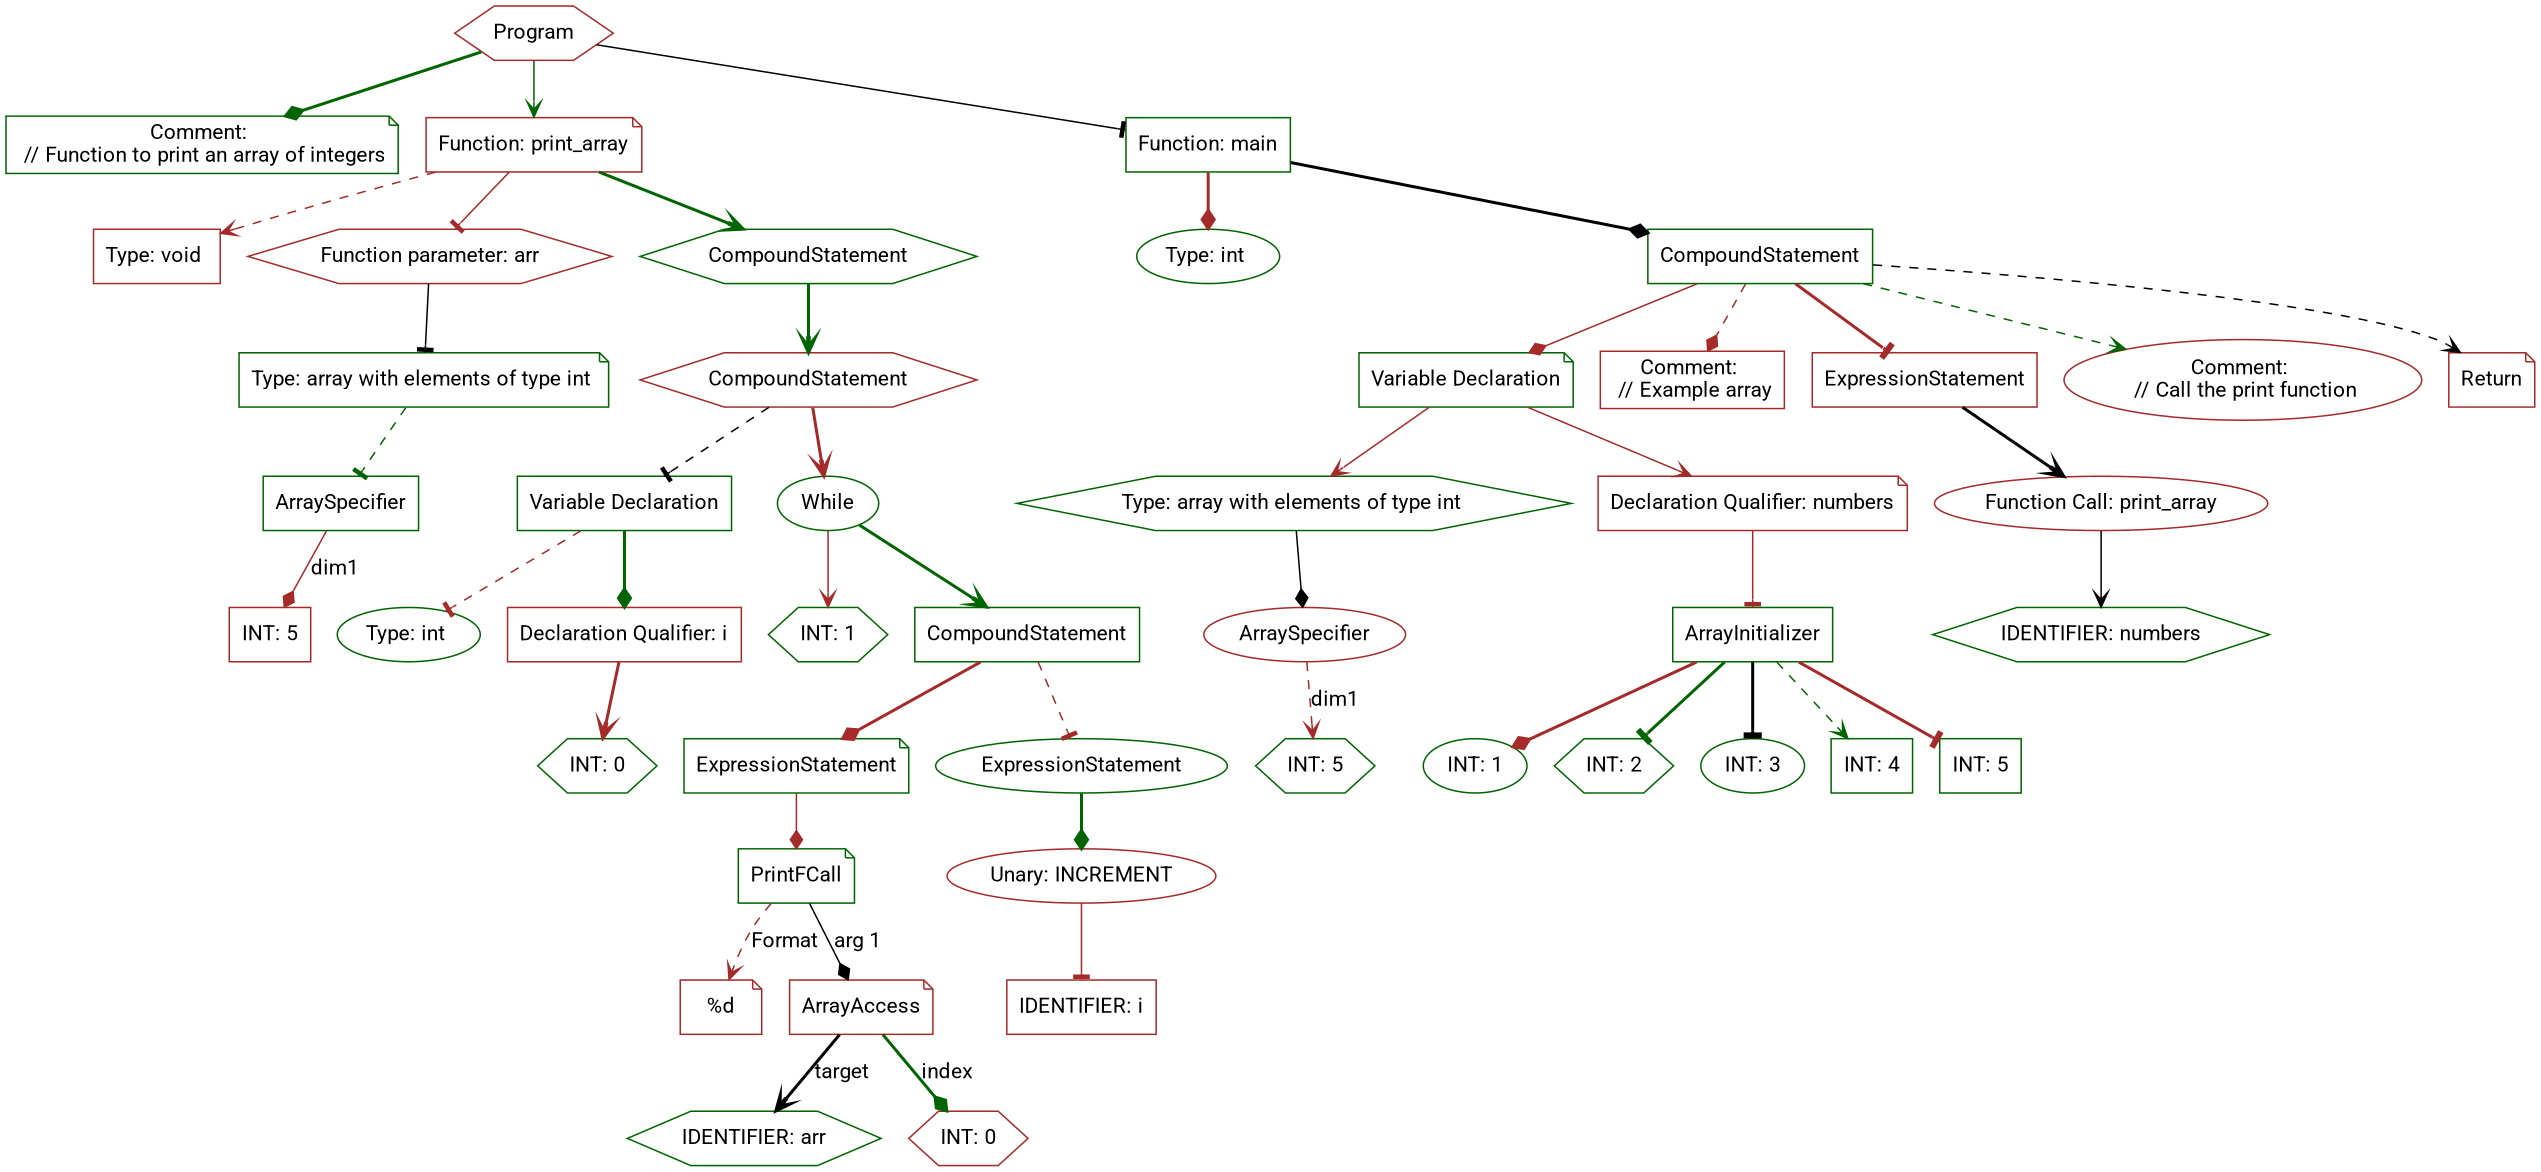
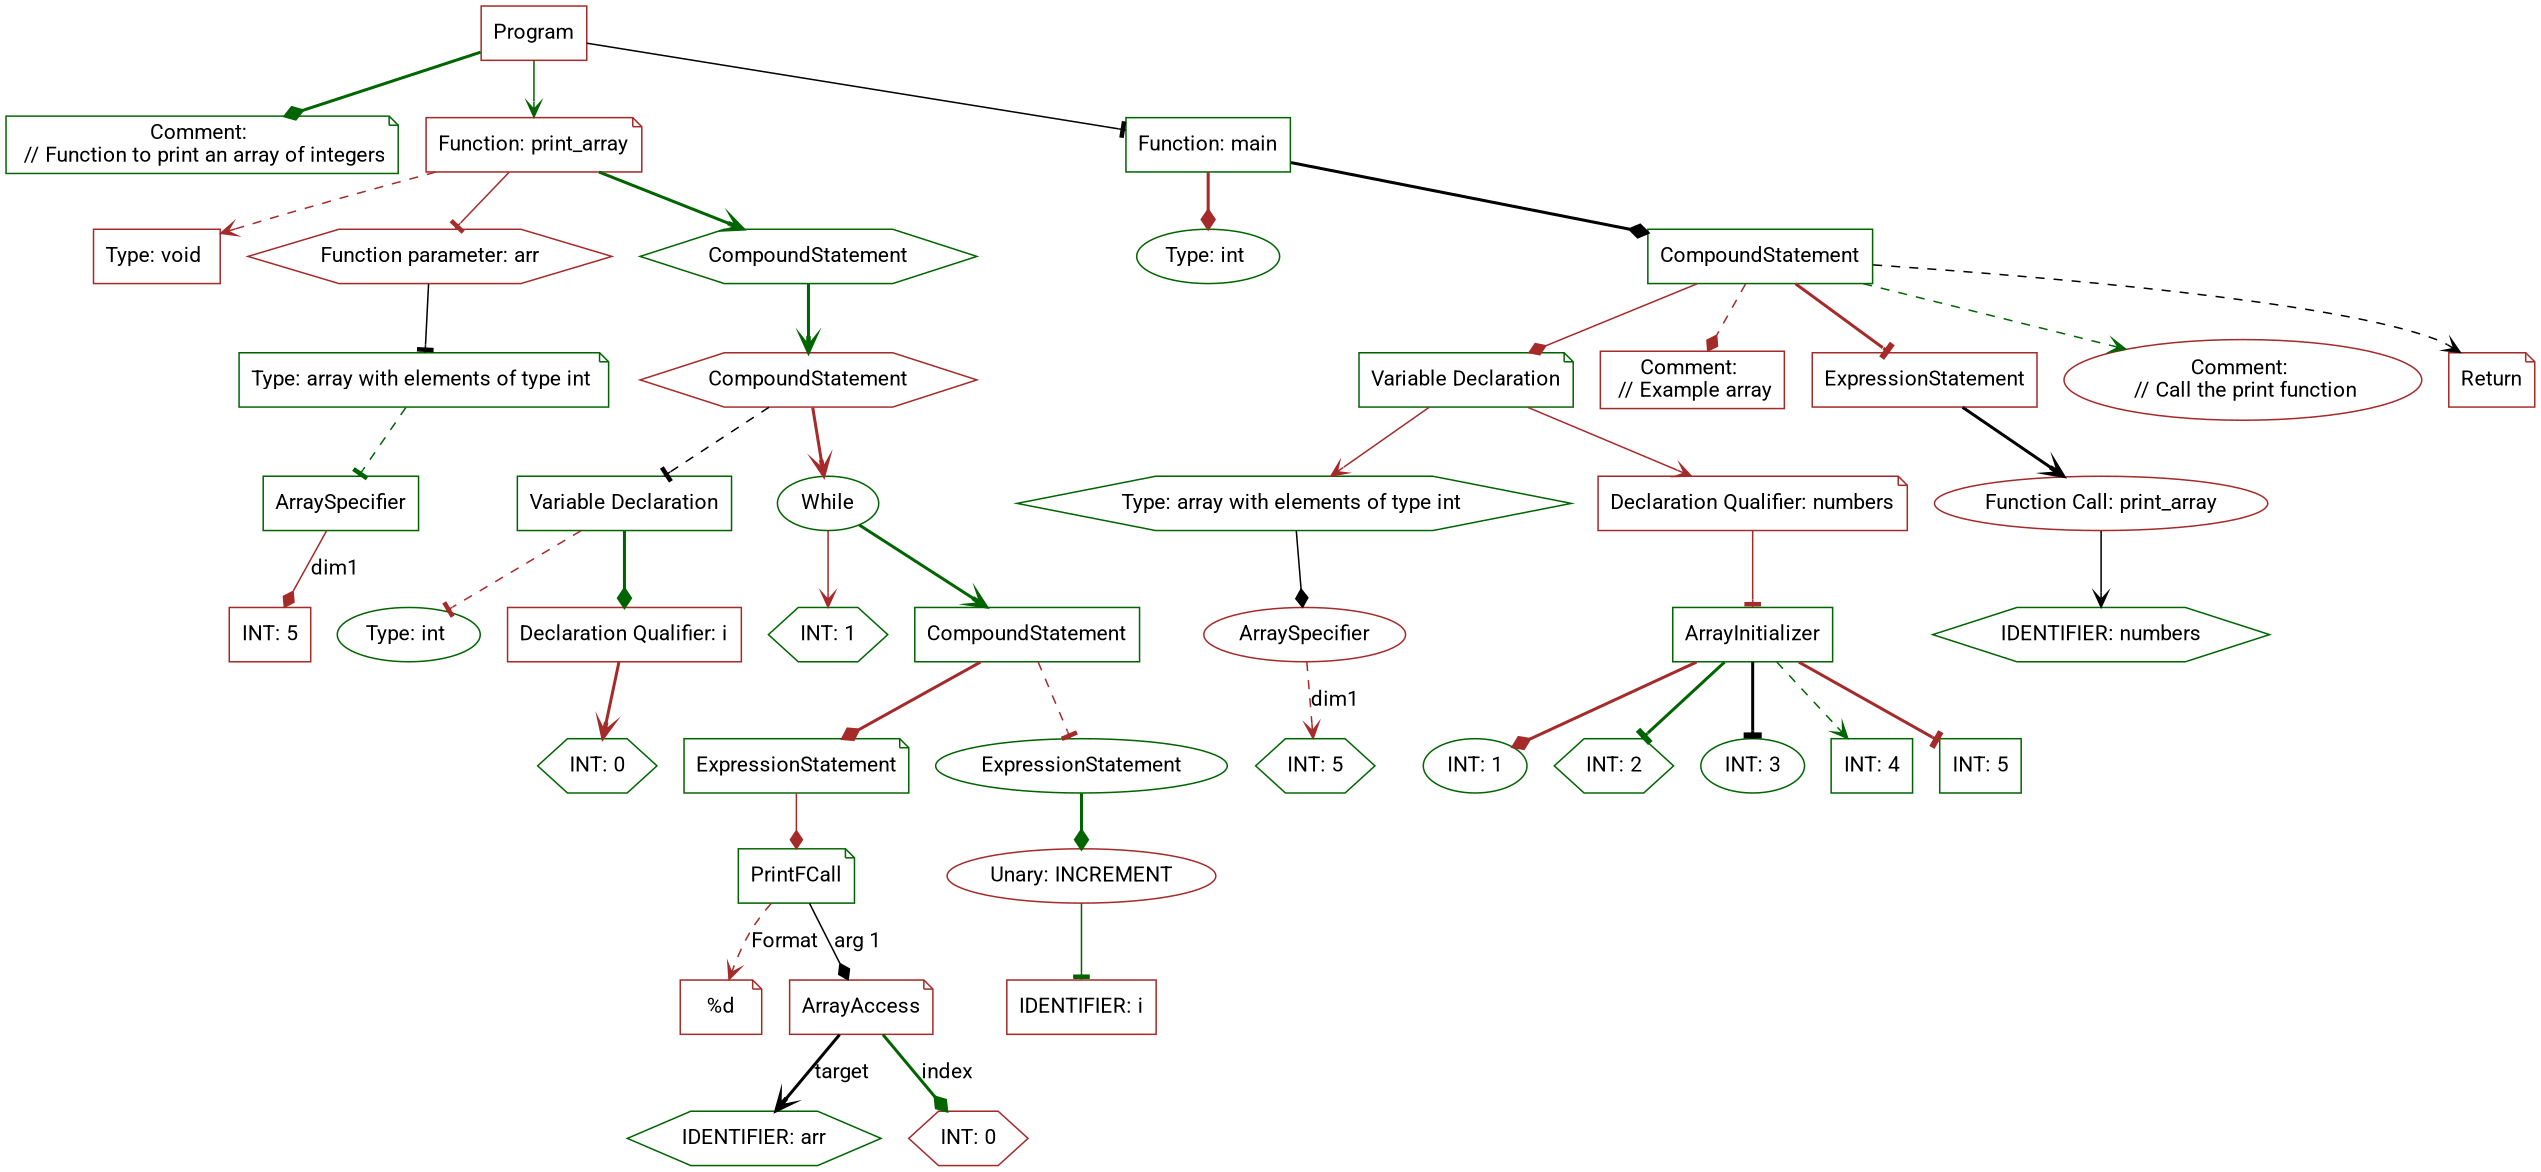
(534, 33) -> (534, 33)
(1081, 938) -> (1081, 938)
